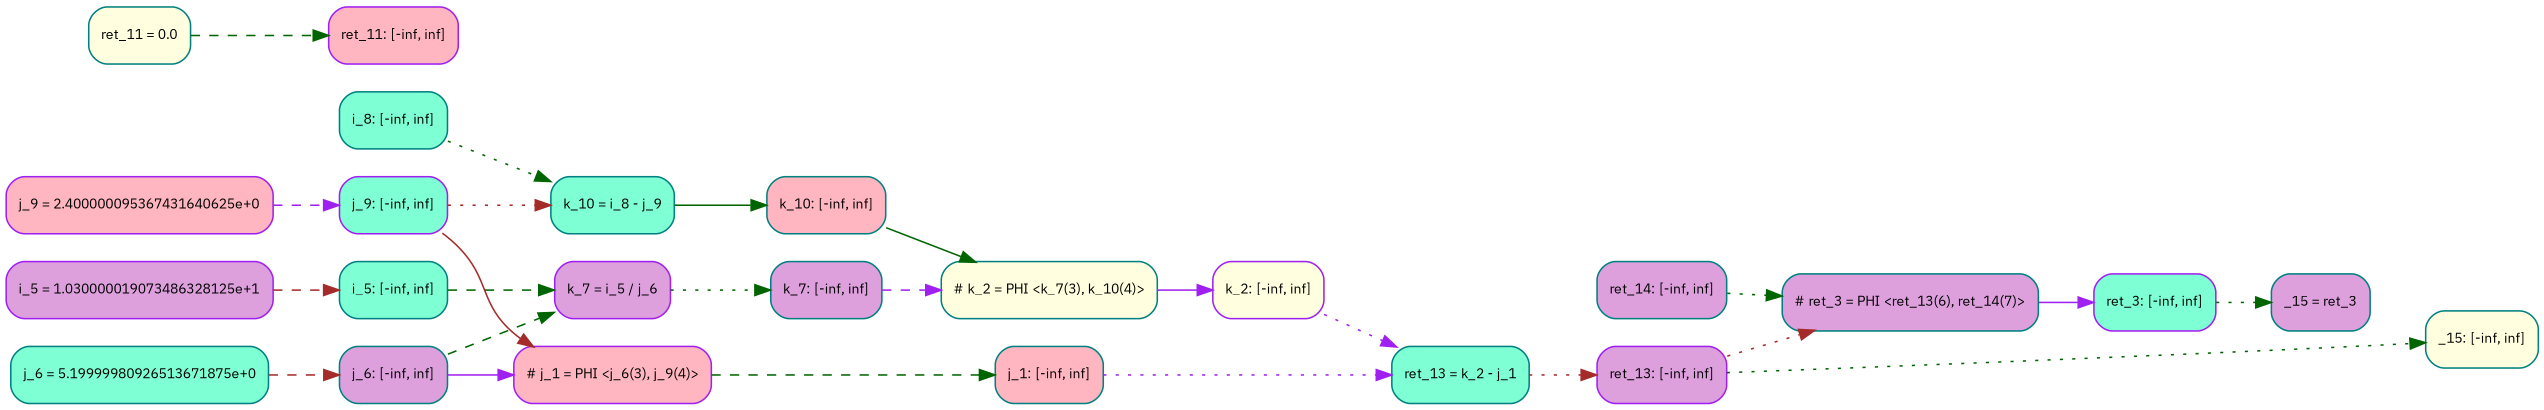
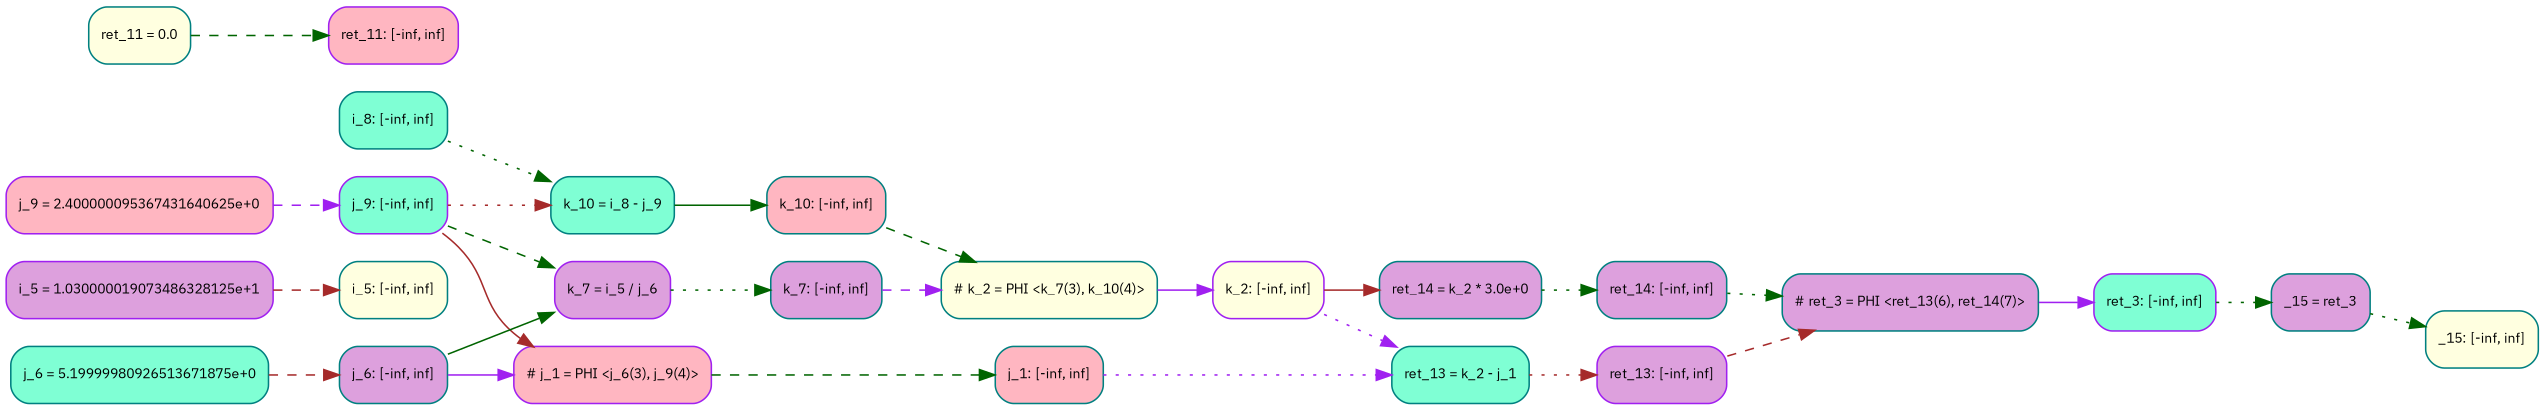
(924, 242) -> (924, 242)
(393, 290) -> (393, 290)
(496, 290) -> (494, 244)
none -> (1461, 290)
(494, 336) -> (494, 336)
(1763, 345) -> (1763, 345)
(2068, 359) -> (2390, 318)
